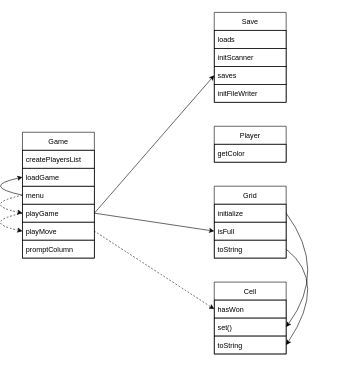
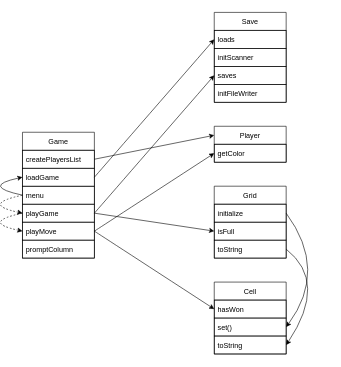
none -> (154, 109)
none -> (182, 142)
none -> (154, 192)
(153, 270) -> (153, 270)
